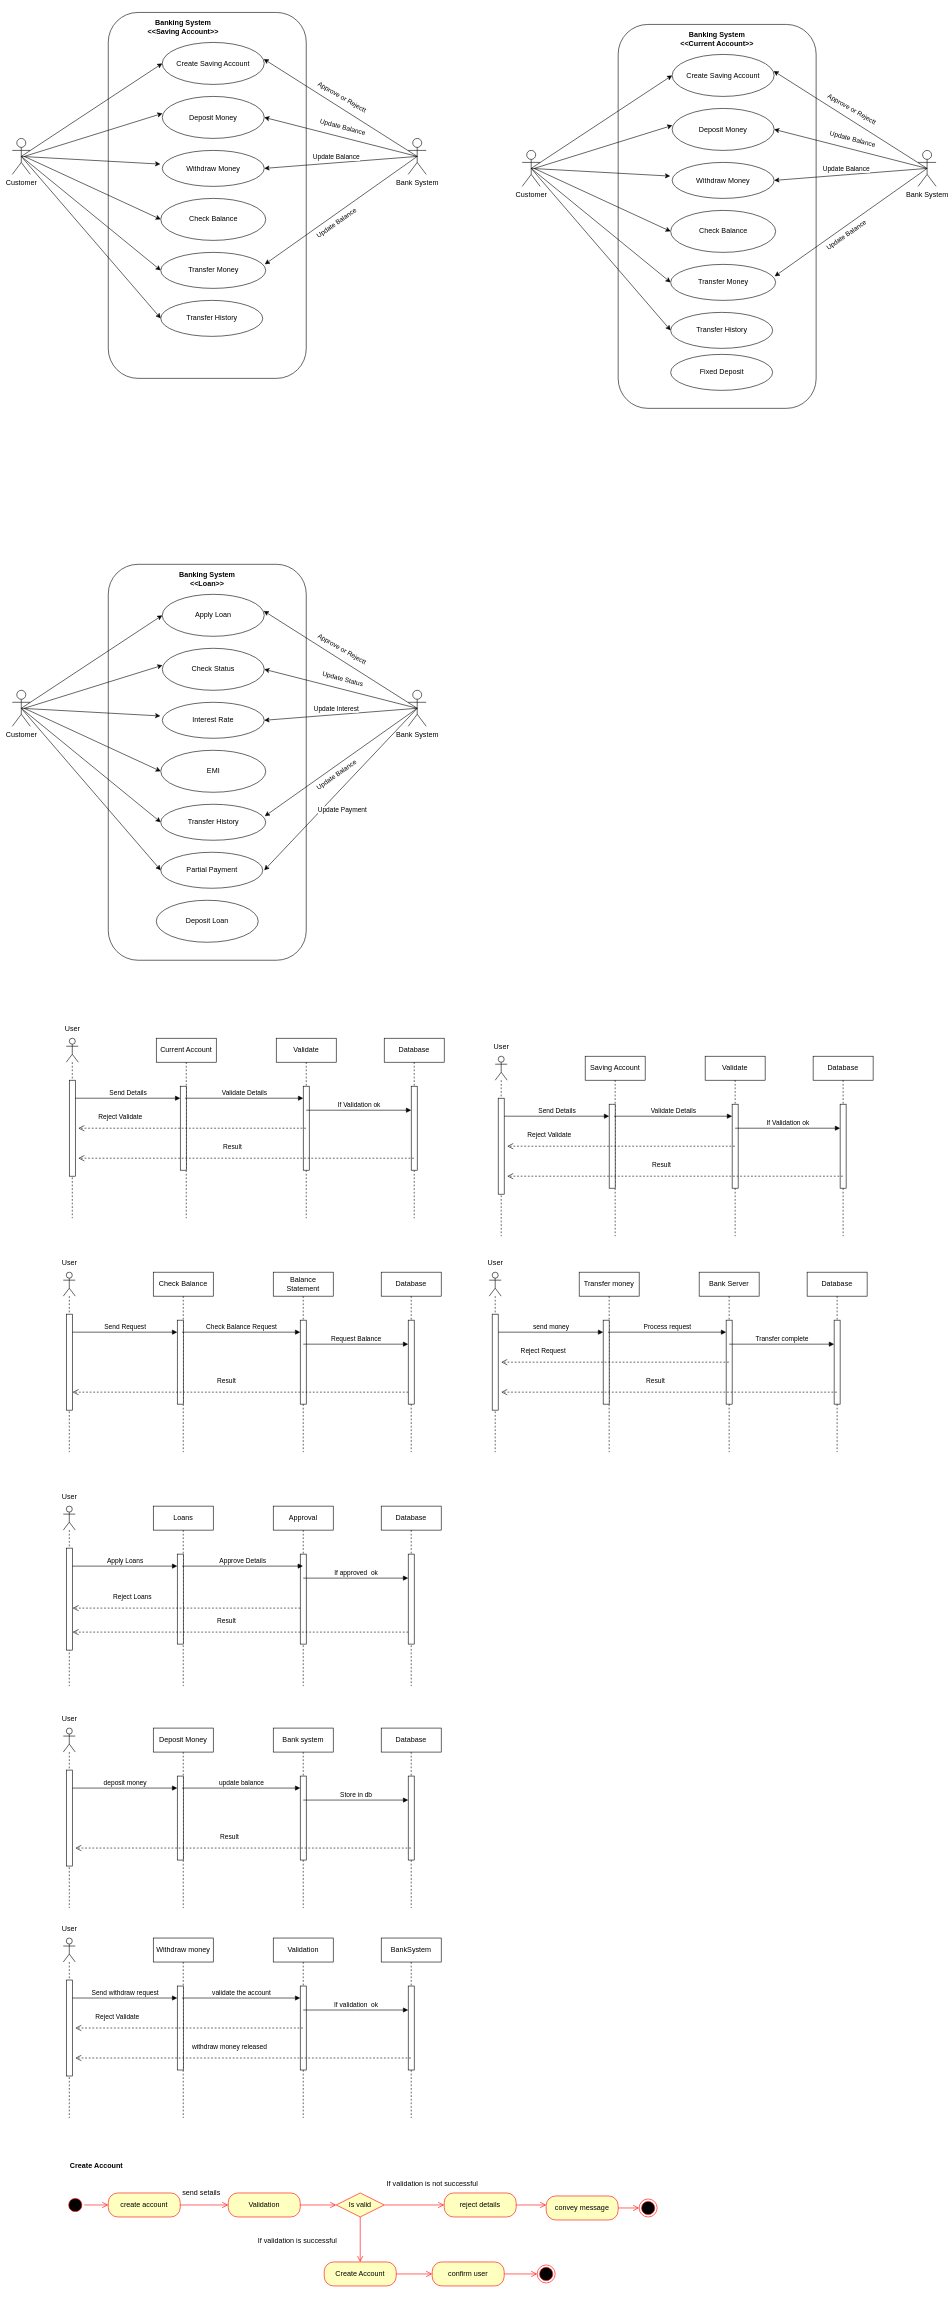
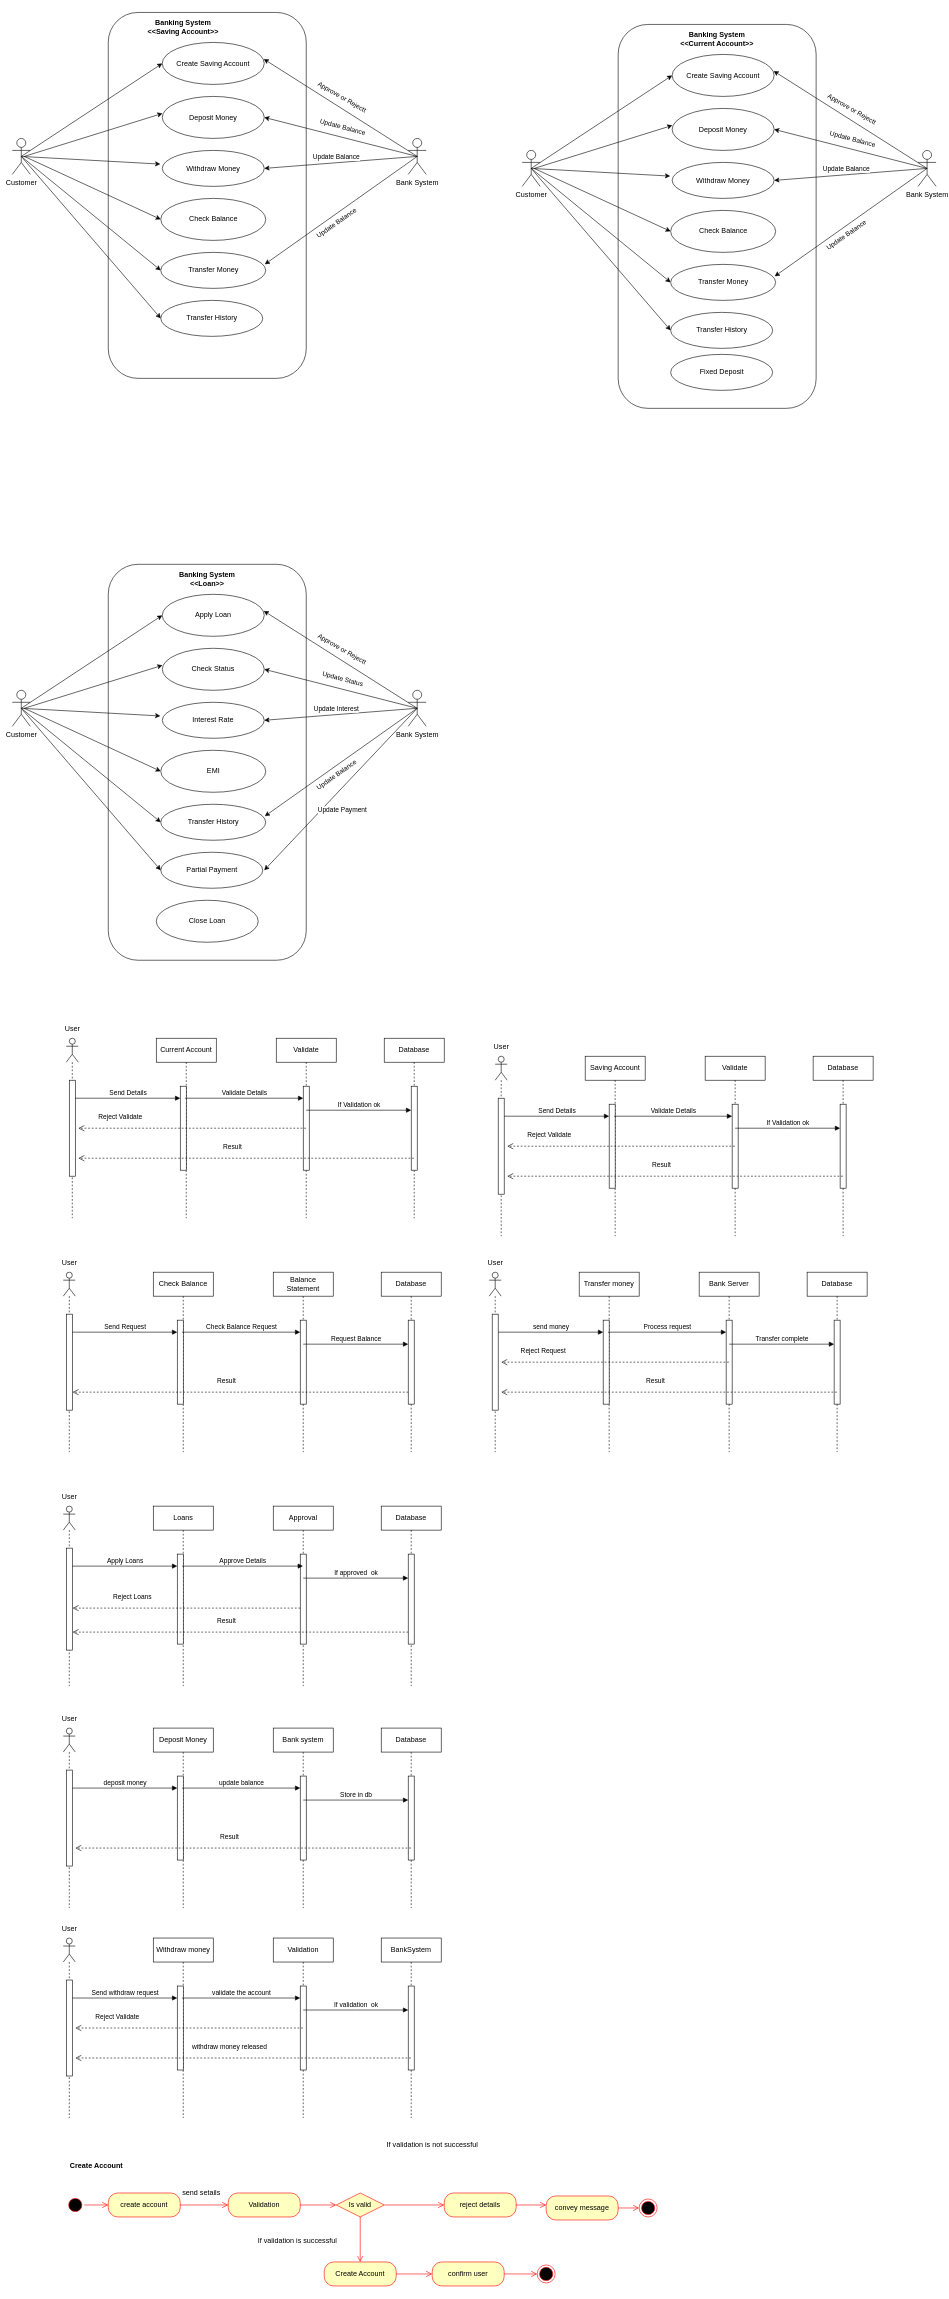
(207, 921) -> (207, 921)
(432, 2184) -> (432, 2145)
